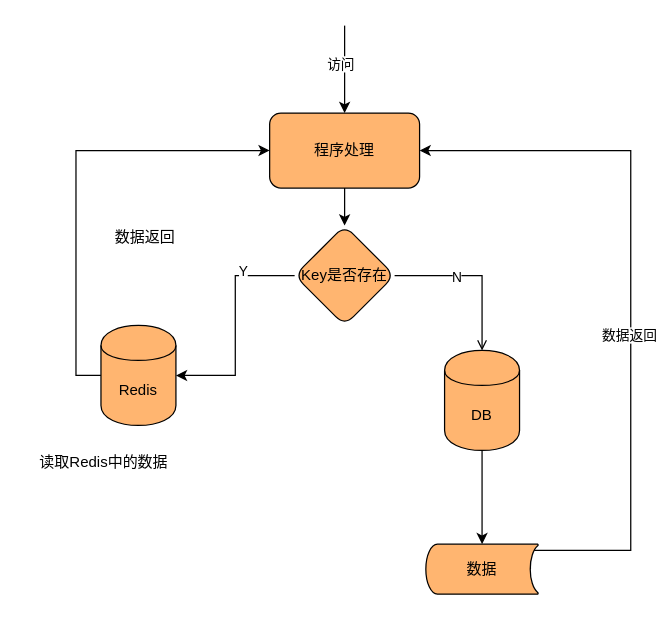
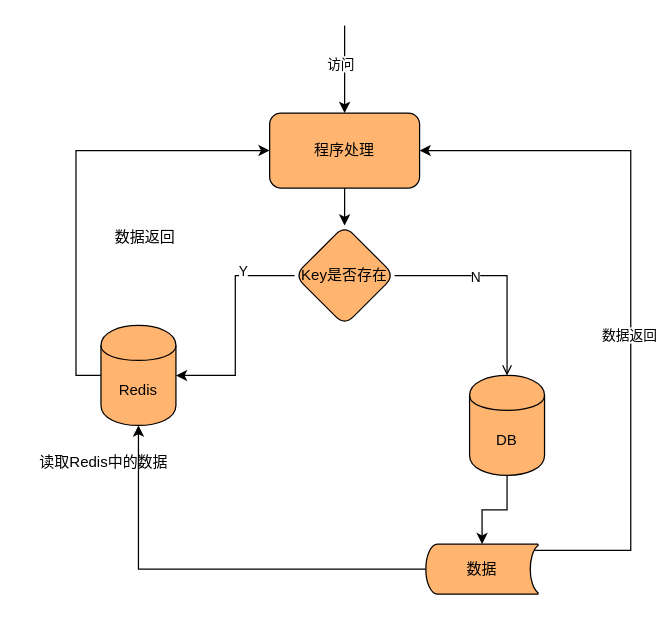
(482, 401) -> (507, 426)
none -> (214, 569)
